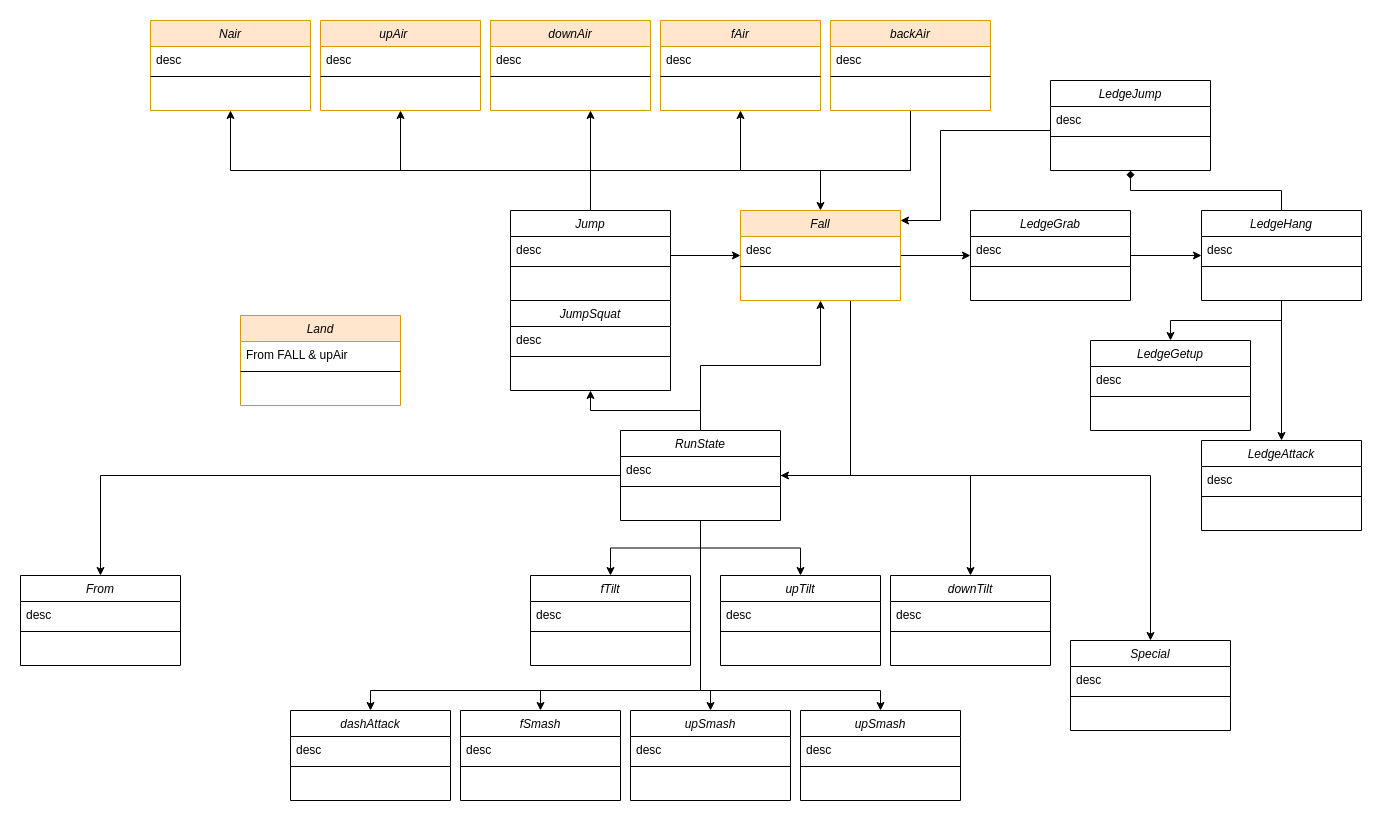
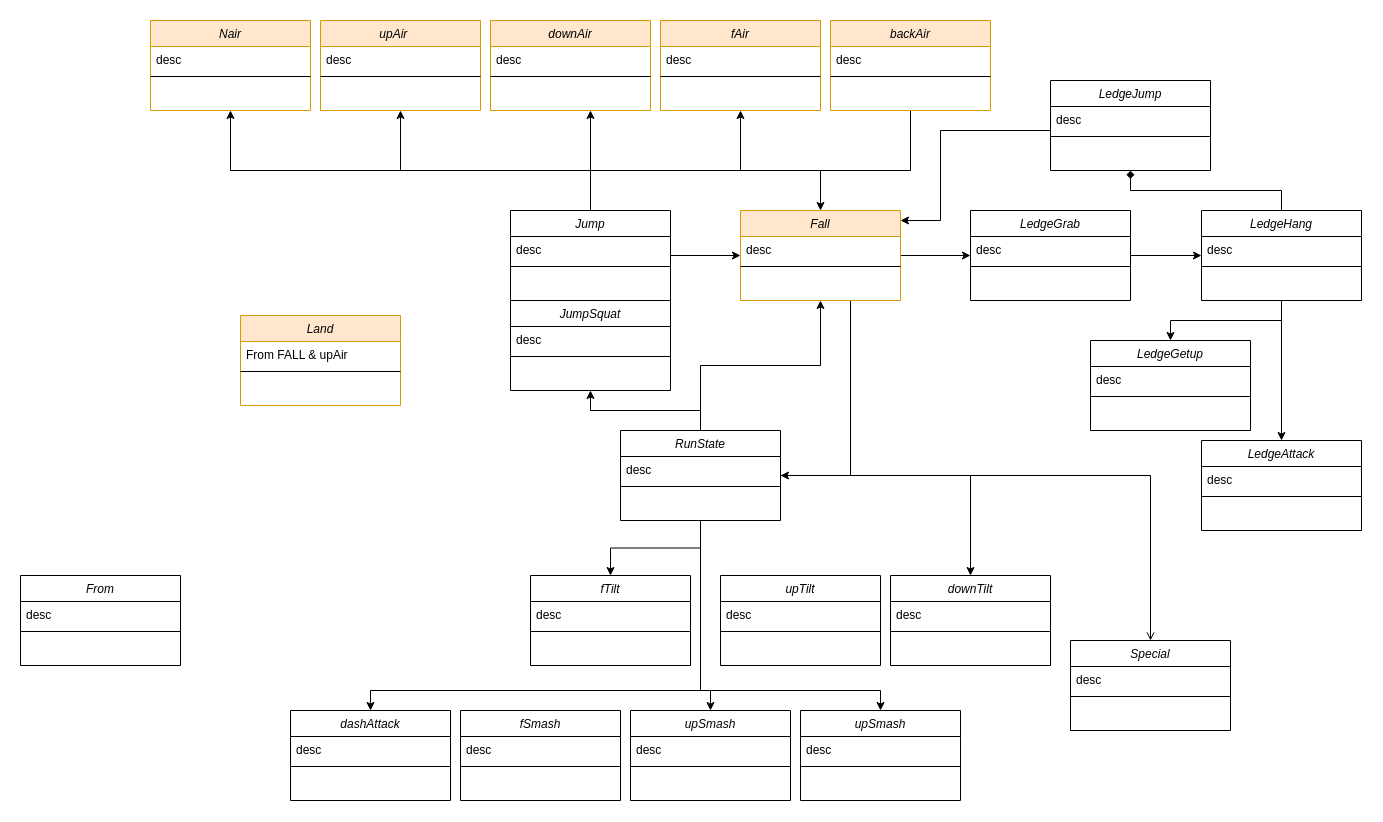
(314, 476) -> none
(762, 548) -> none
(1151, 632) -> (1151, 634)
(541, 698) -> none
